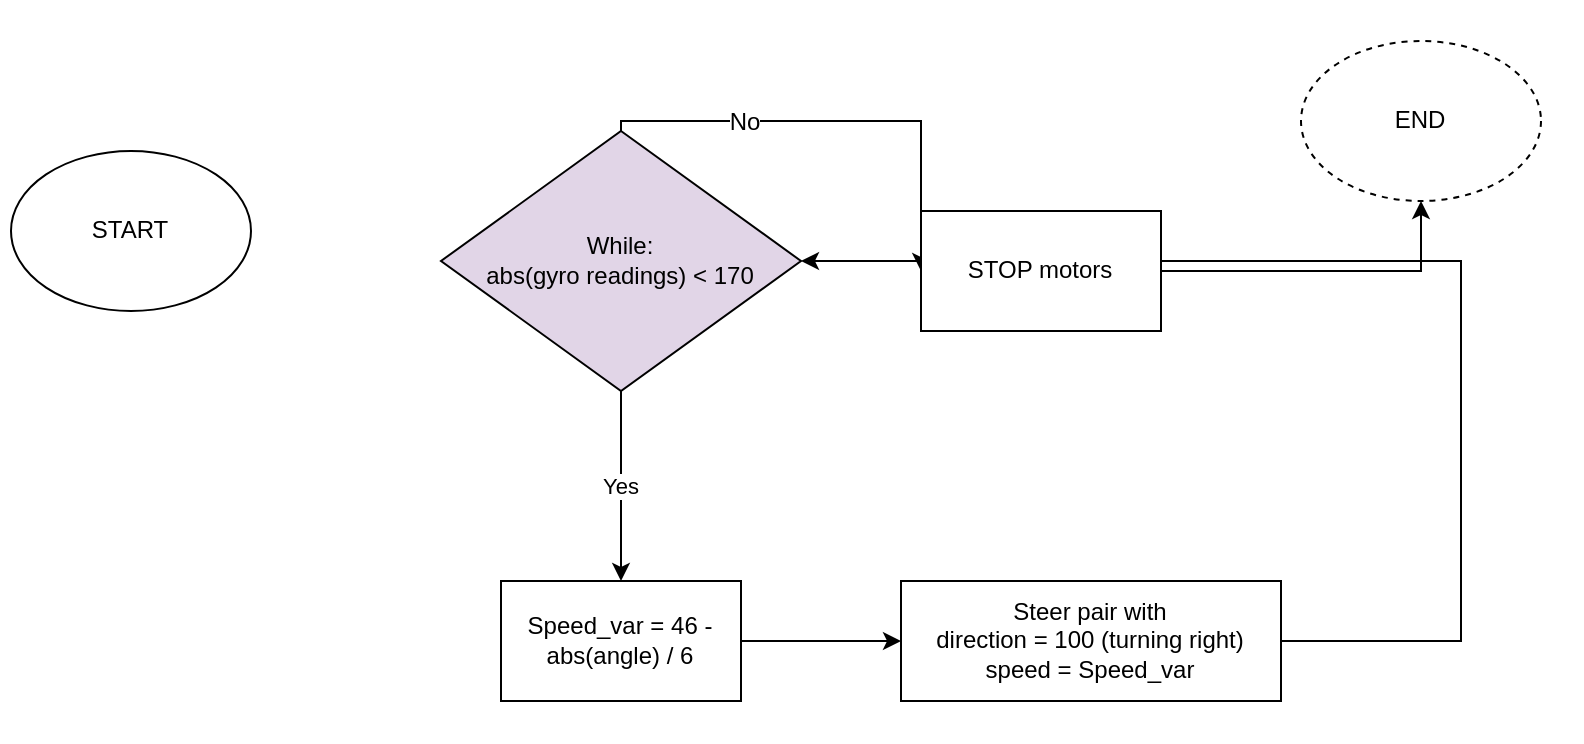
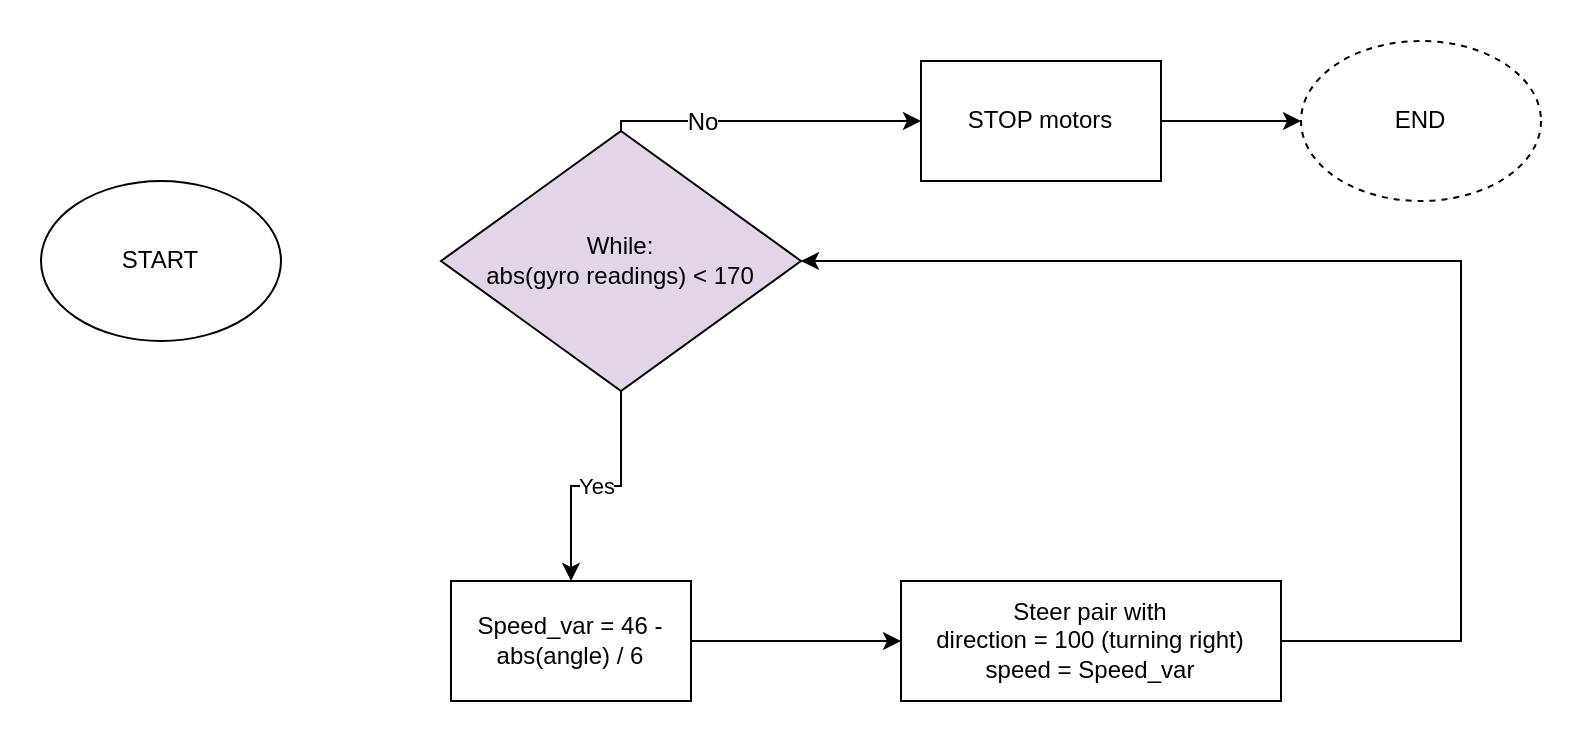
(131, 231) -> (161, 261)
(1041, 271) -> (1041, 121)
(621, 641) -> (571, 641)
